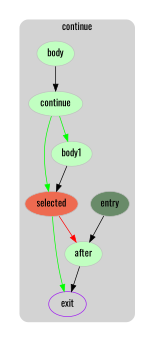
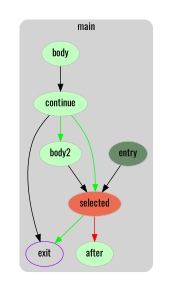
(77, 27) -> (86, 27)
(72, 154) -> (61, 154)
(98, 226) -> (113, 176)
(77, 276) -> (28, 173)
